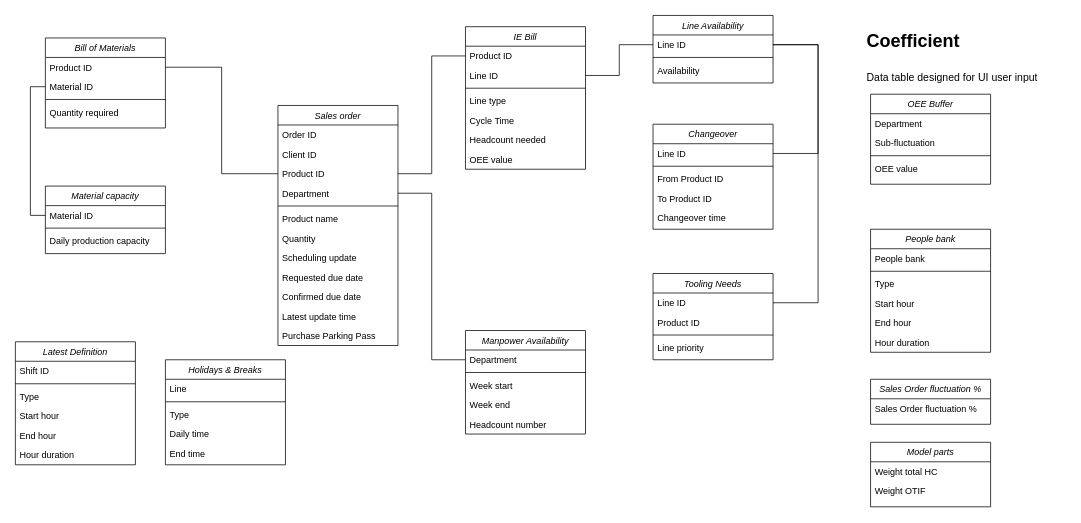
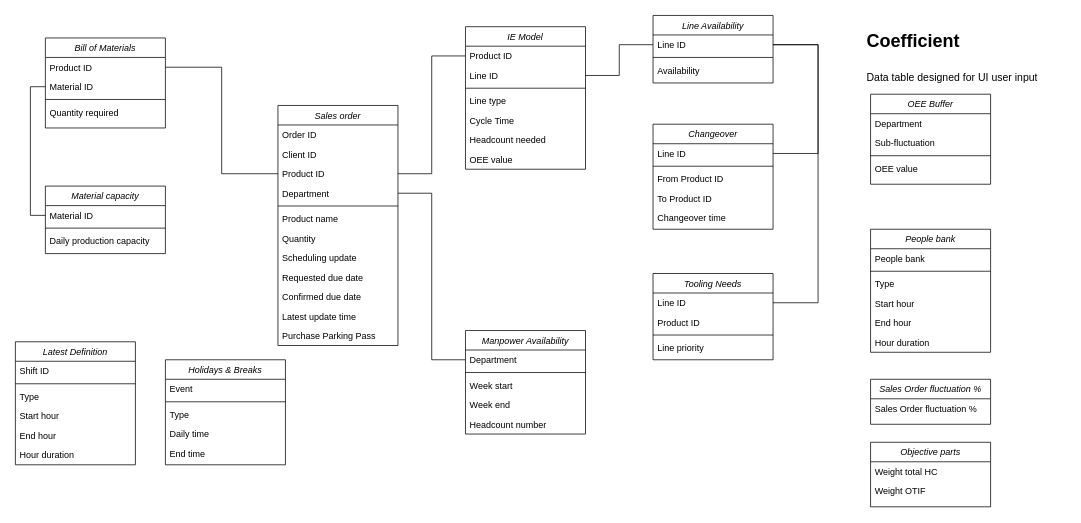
(525, 37) -> (525, 37)
(178, 389) -> (182, 389)
(930, 452) -> (930, 452)
